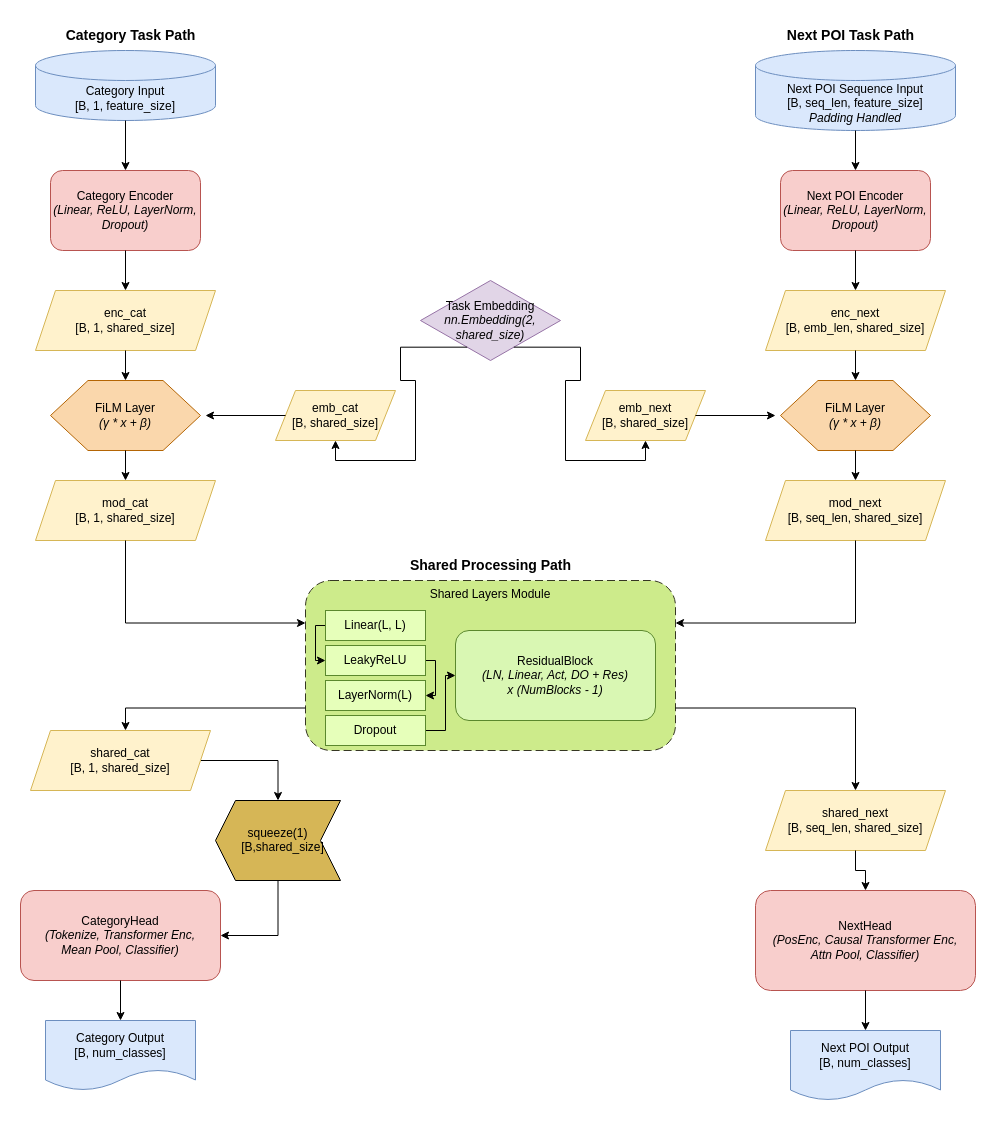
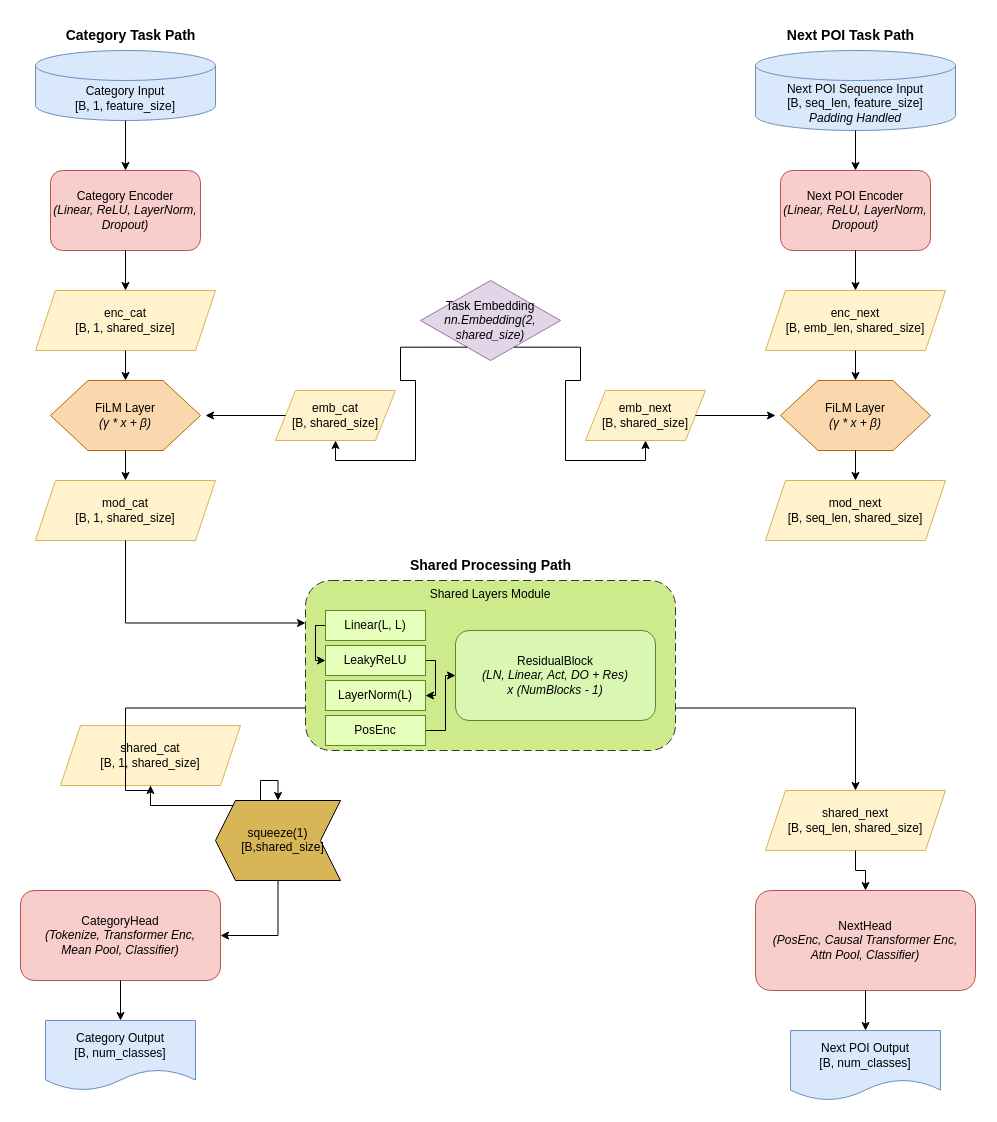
(810, 623) -> none
(376, 731) -> (376, 731)
(121, 761) -> (151, 756)
